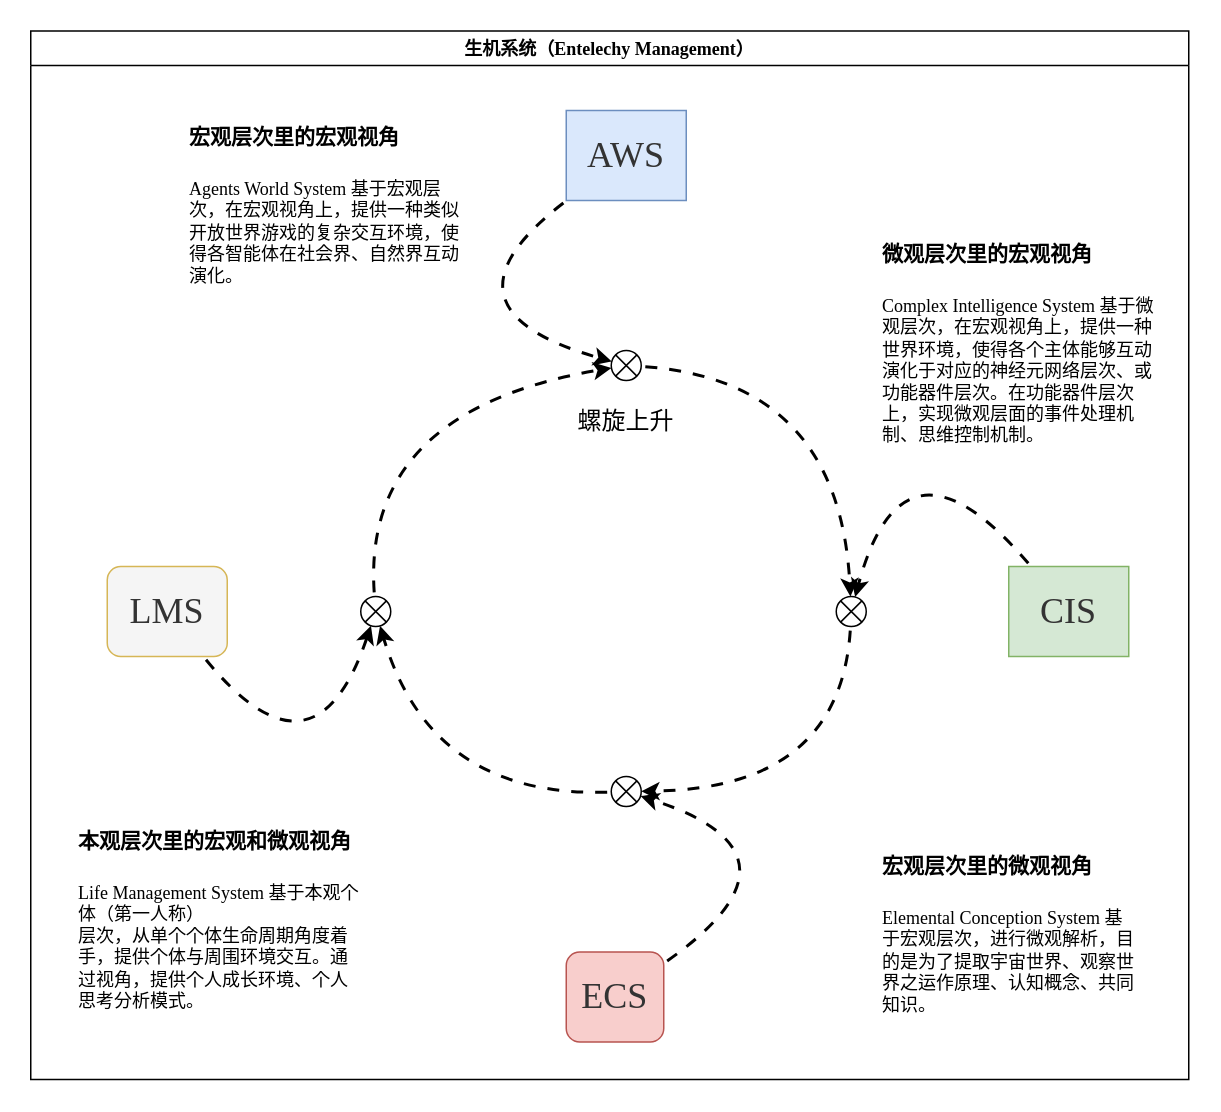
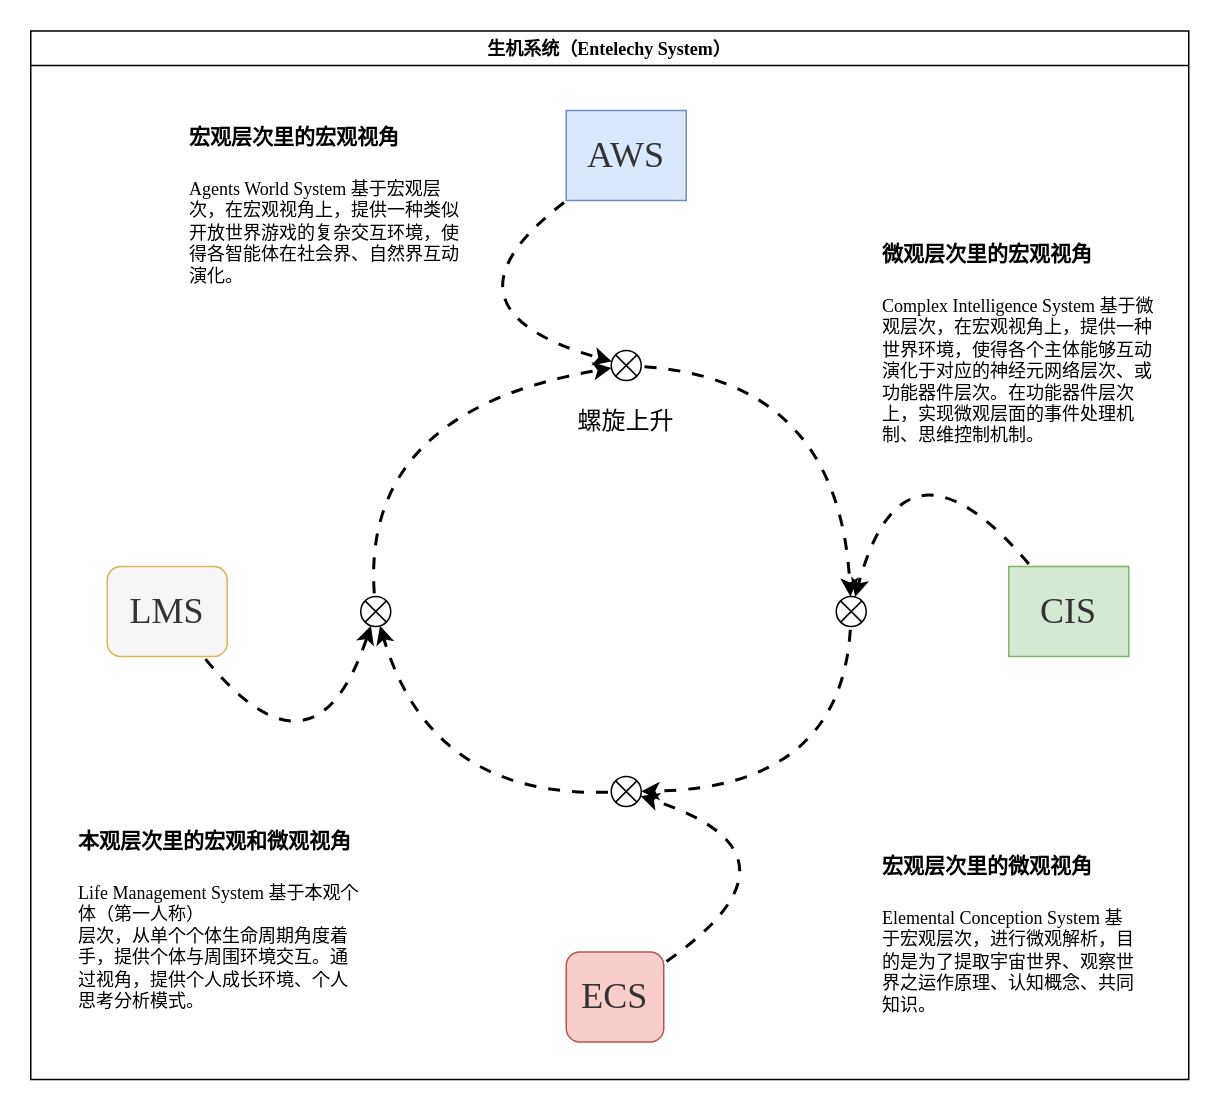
(609, 49) -> (609, 49)
